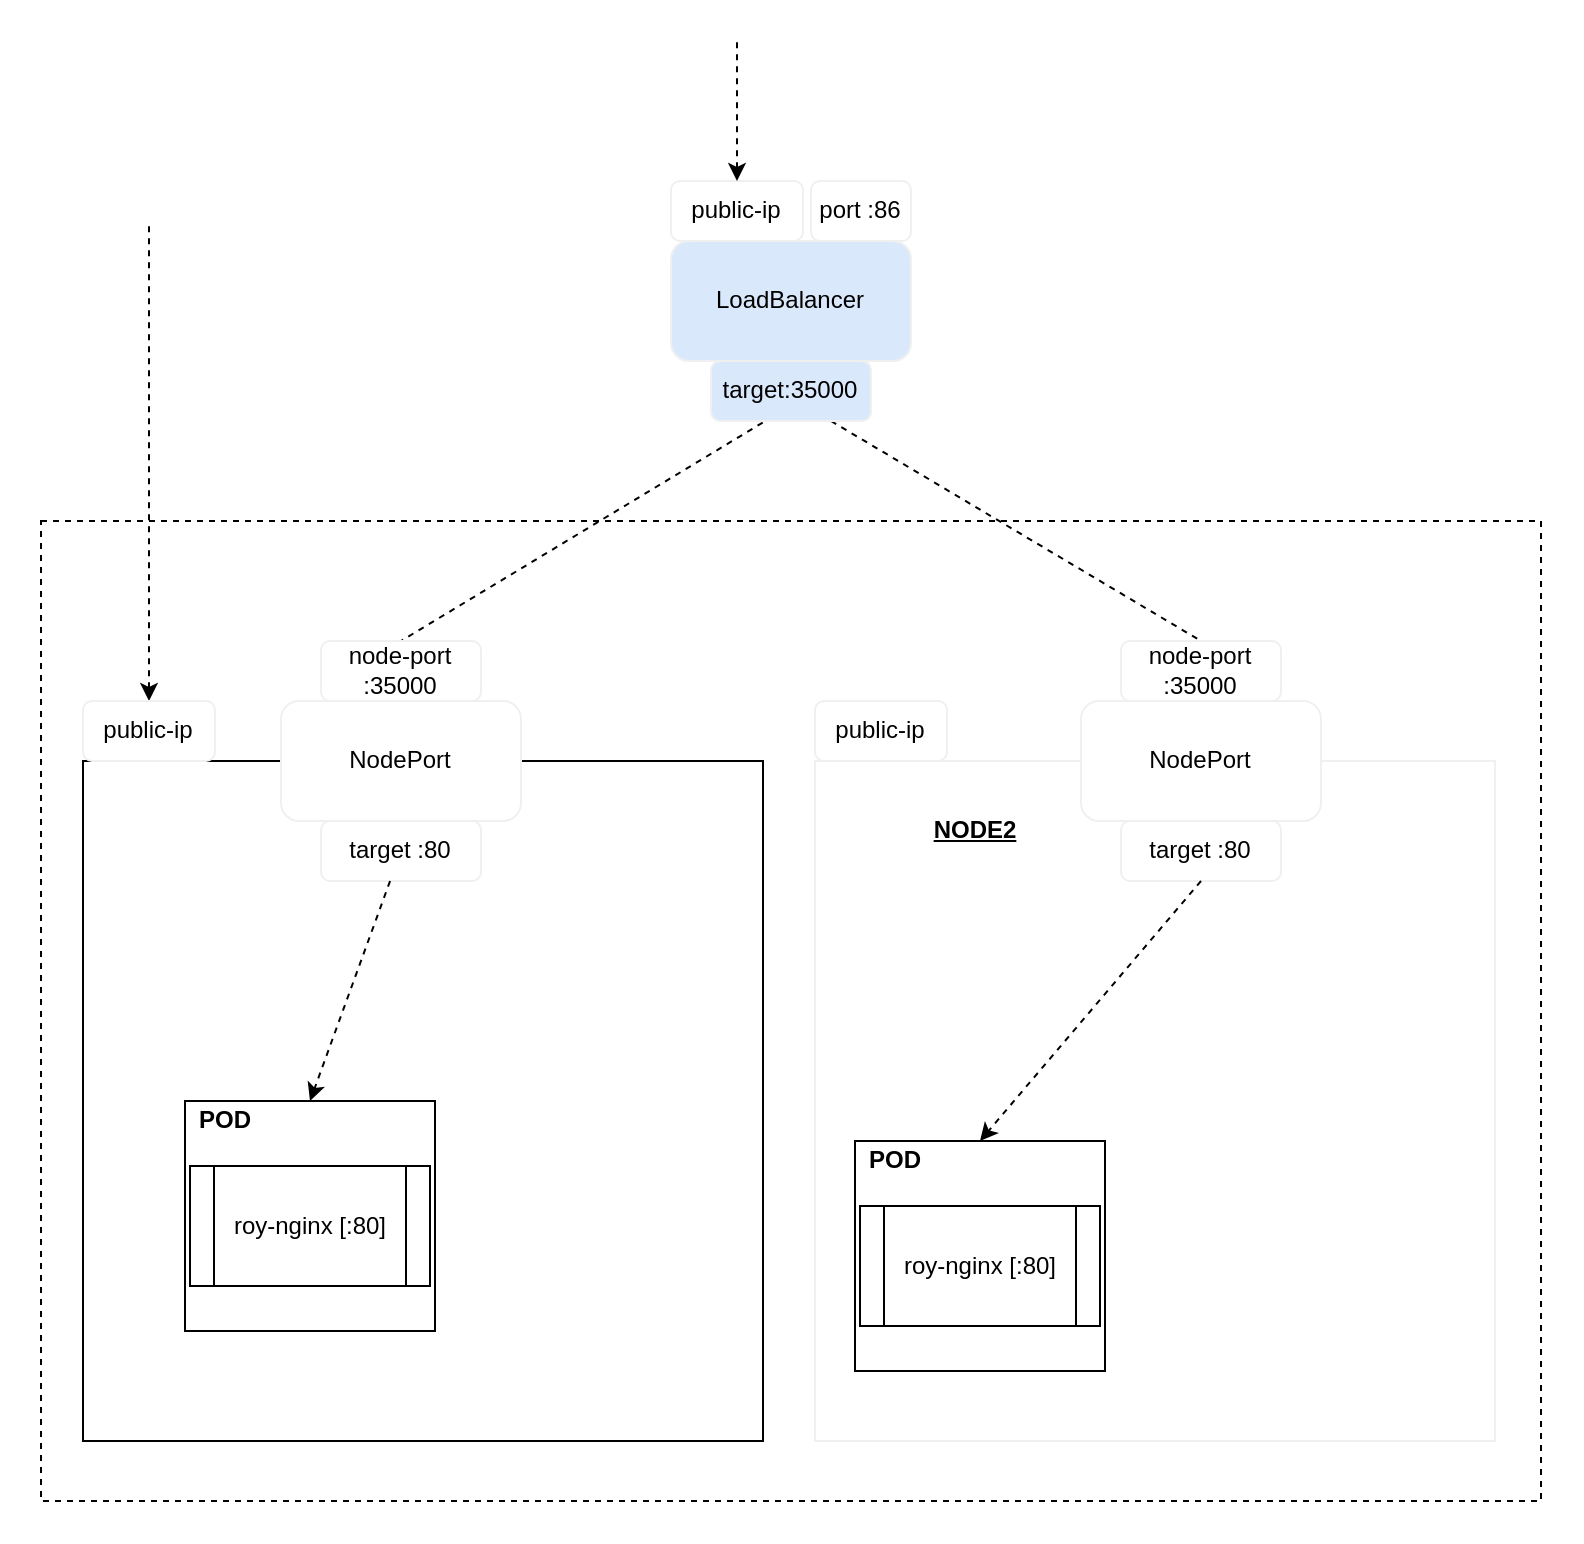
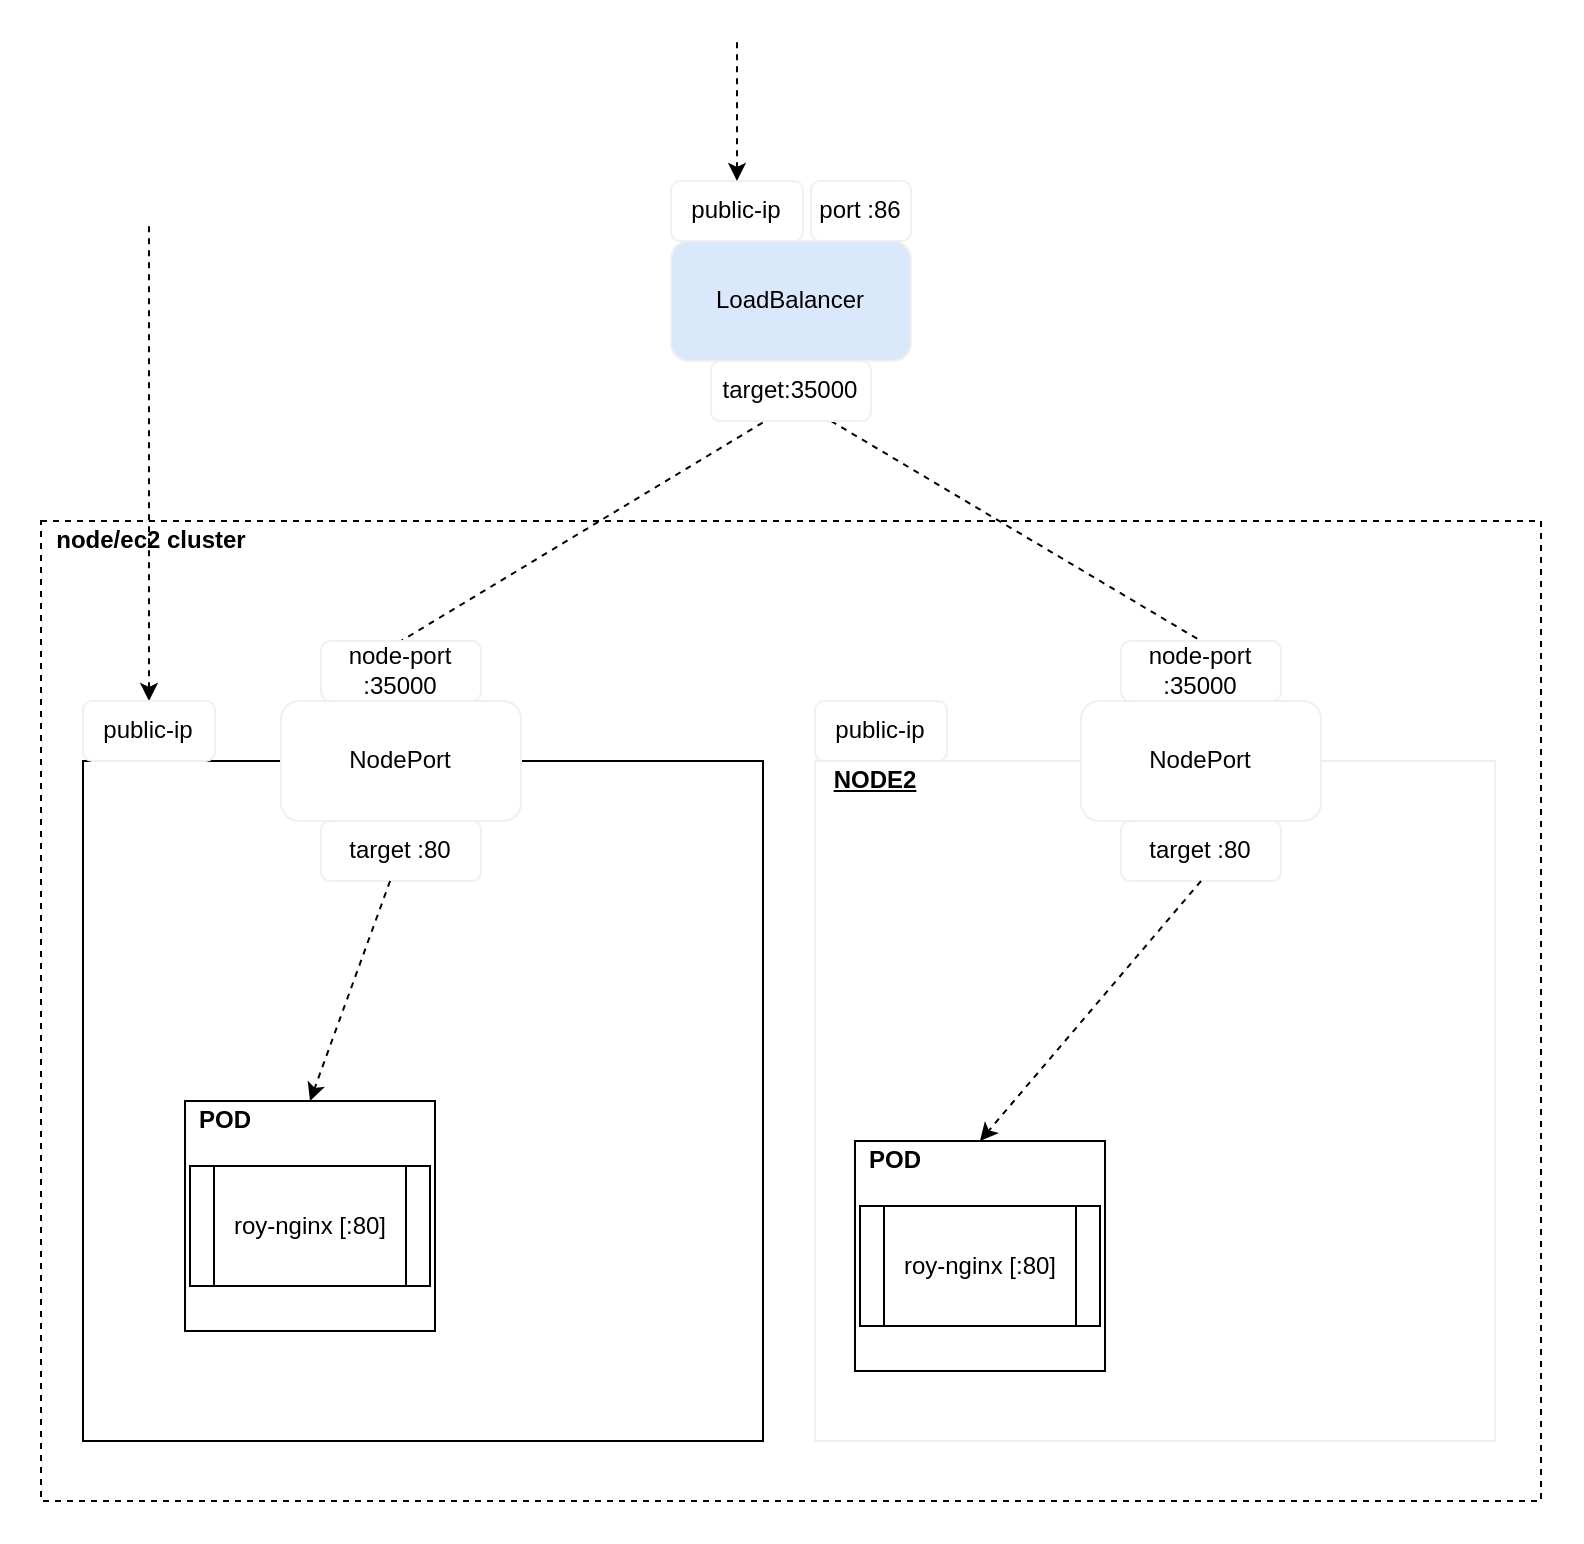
(791, 391) -> (791, 391)
none -> (151, 541)
(975, 831) -> (875, 781)
